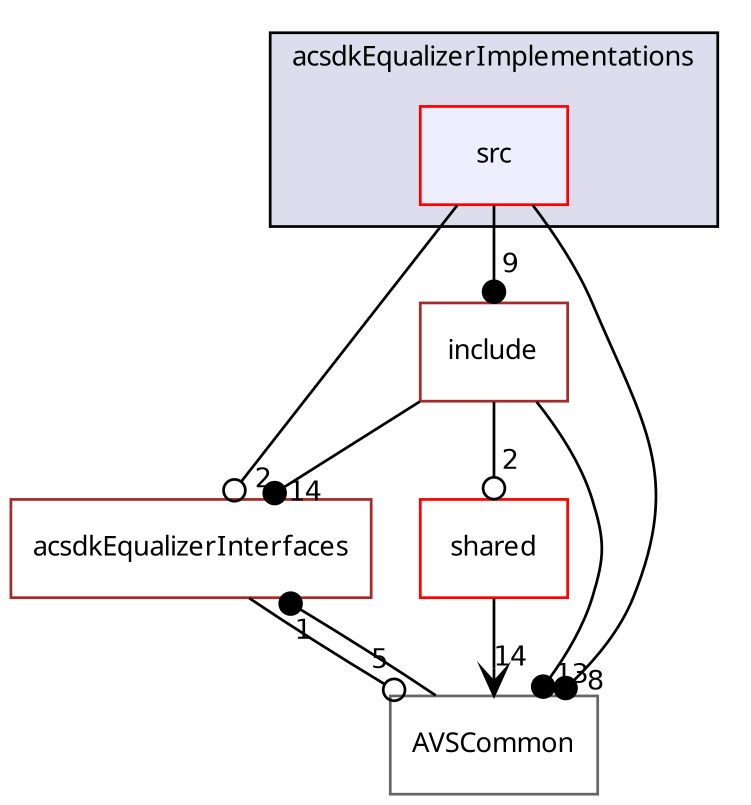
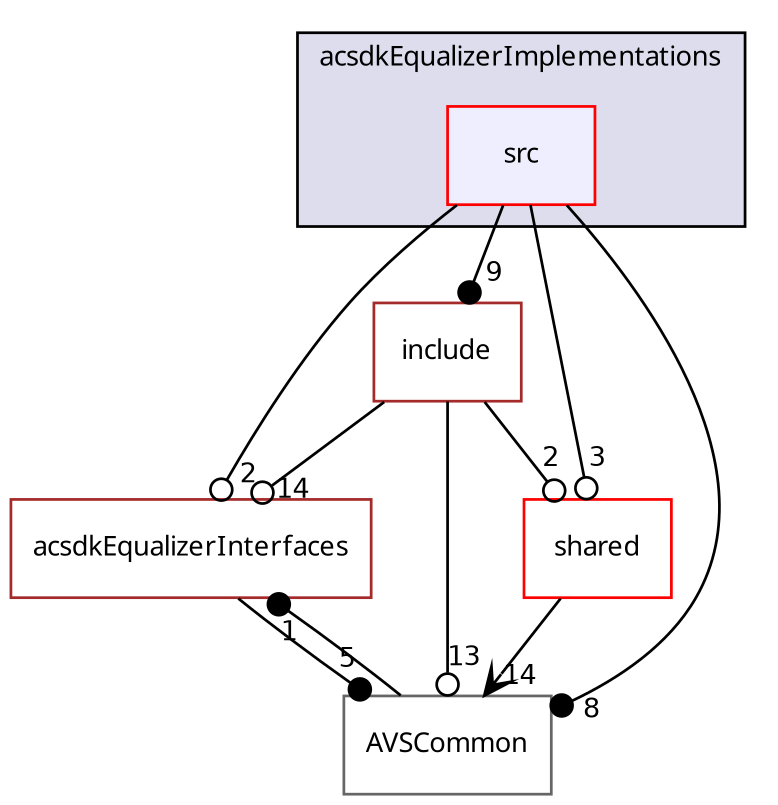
none -> (557, 341)
(352, 444) -> (328, 444)
(601, 537) -> (448, 537)
(316, 642) -> (294, 641)
